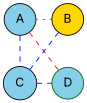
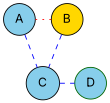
(40, 47) -> none
